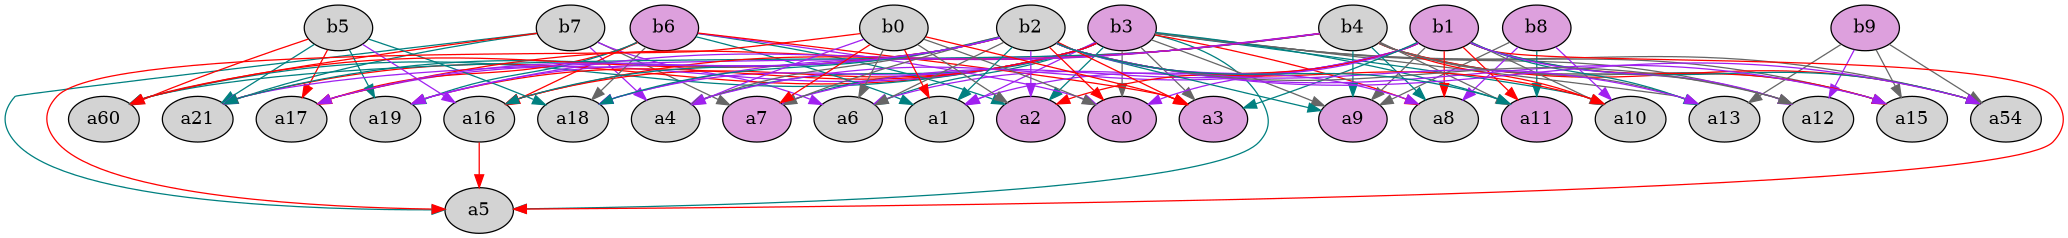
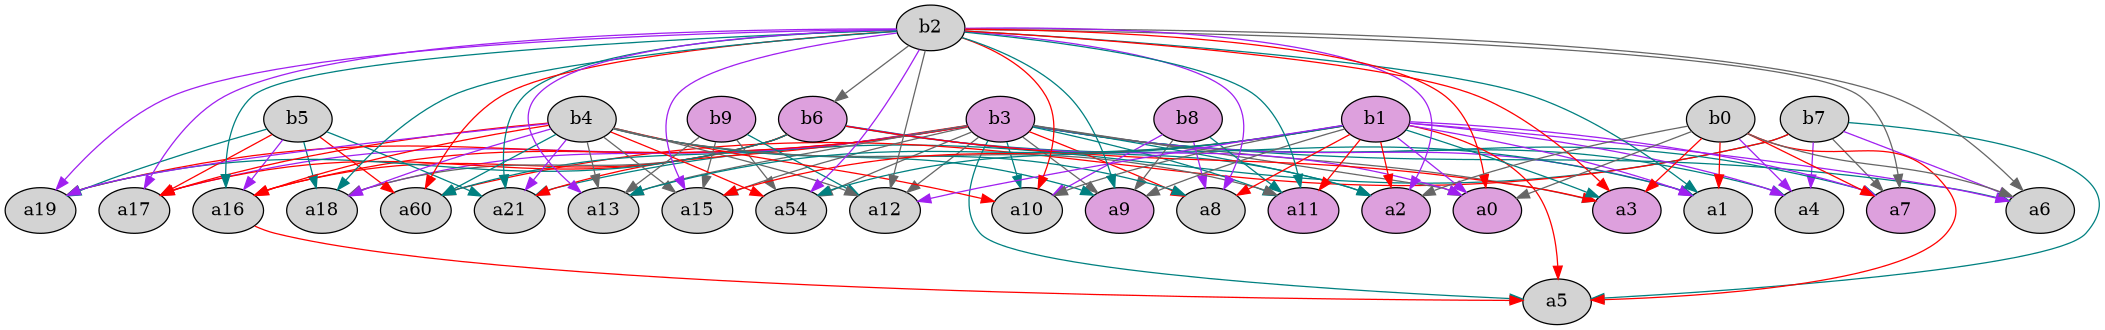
(851, 66) -> (877, 70)
(1845, 68) -> (797, 162)
